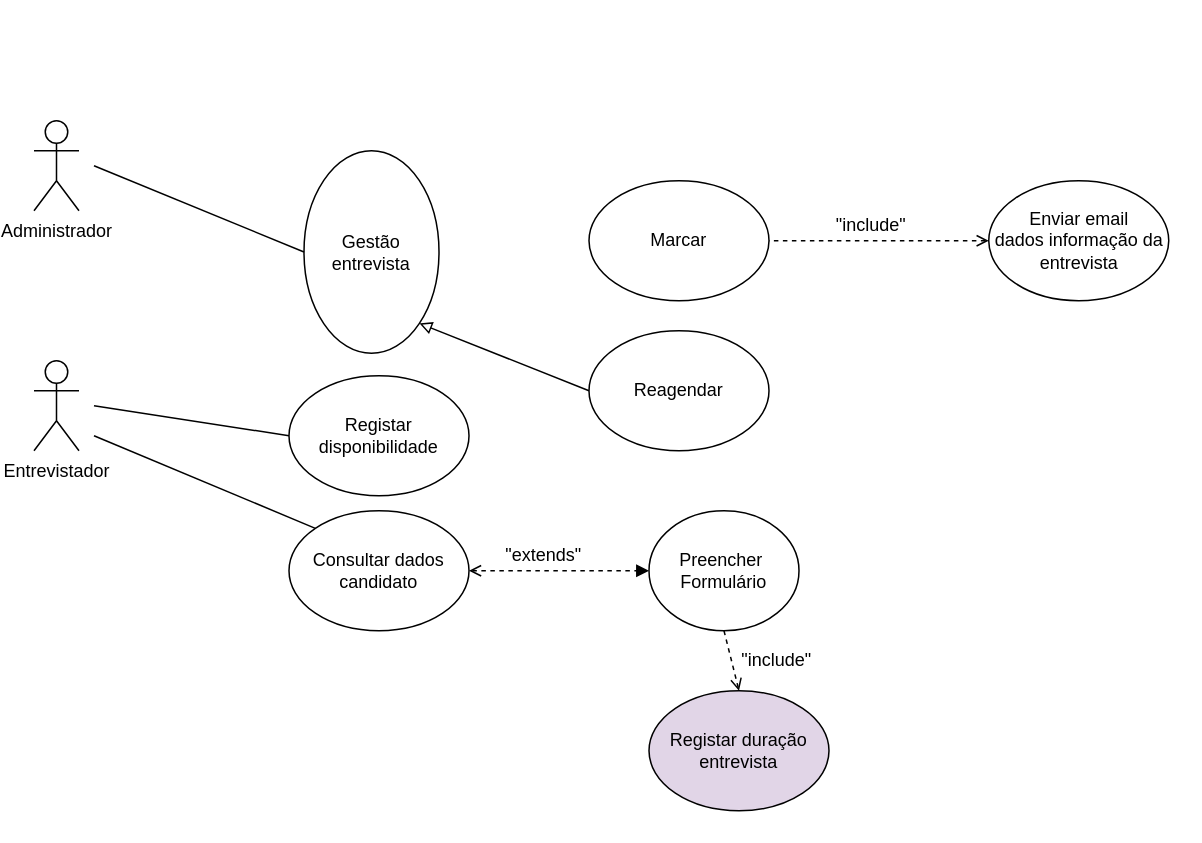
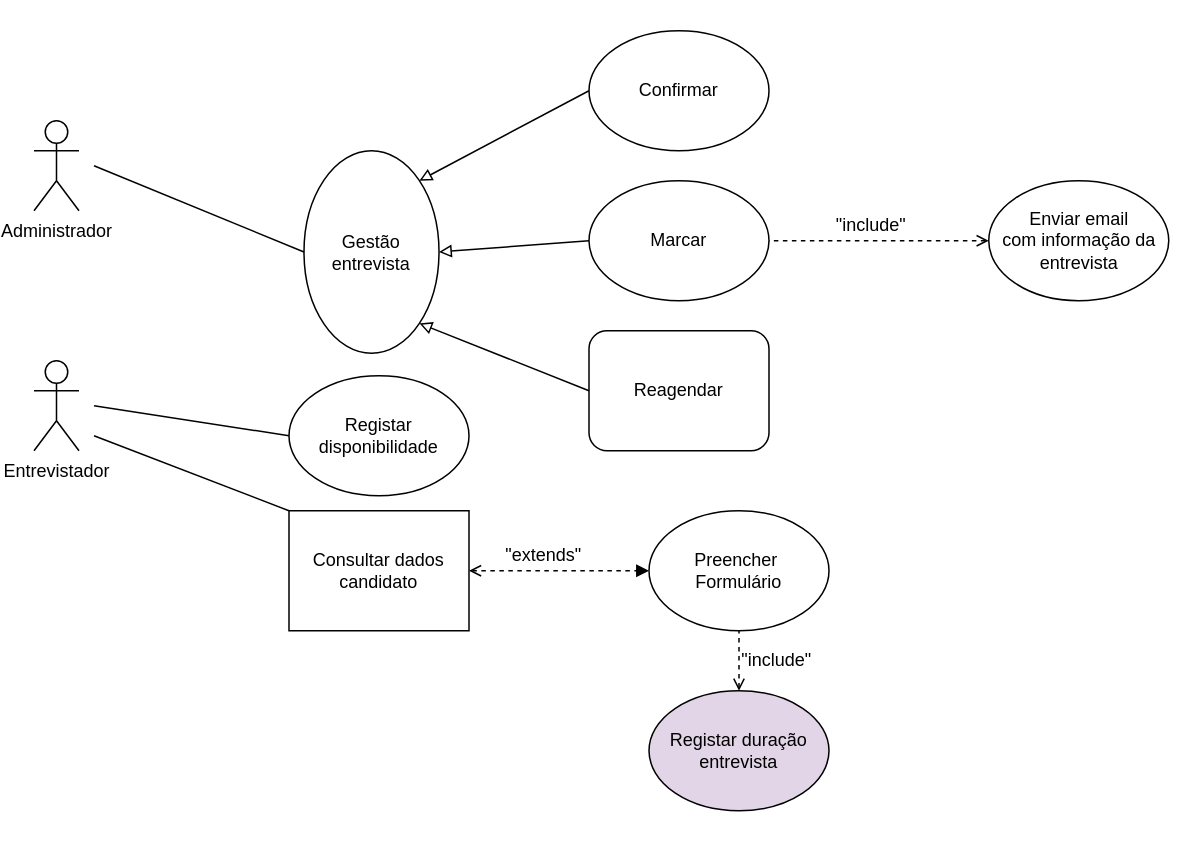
none -> (679, 91)
none -> (509, 133)
(1079, 241) -> (1079, 241)
none -> (520, 246)
(679, 391) -> (679, 391)
(379, 571) -> (379, 571)
(724, 571) -> (739, 571)
